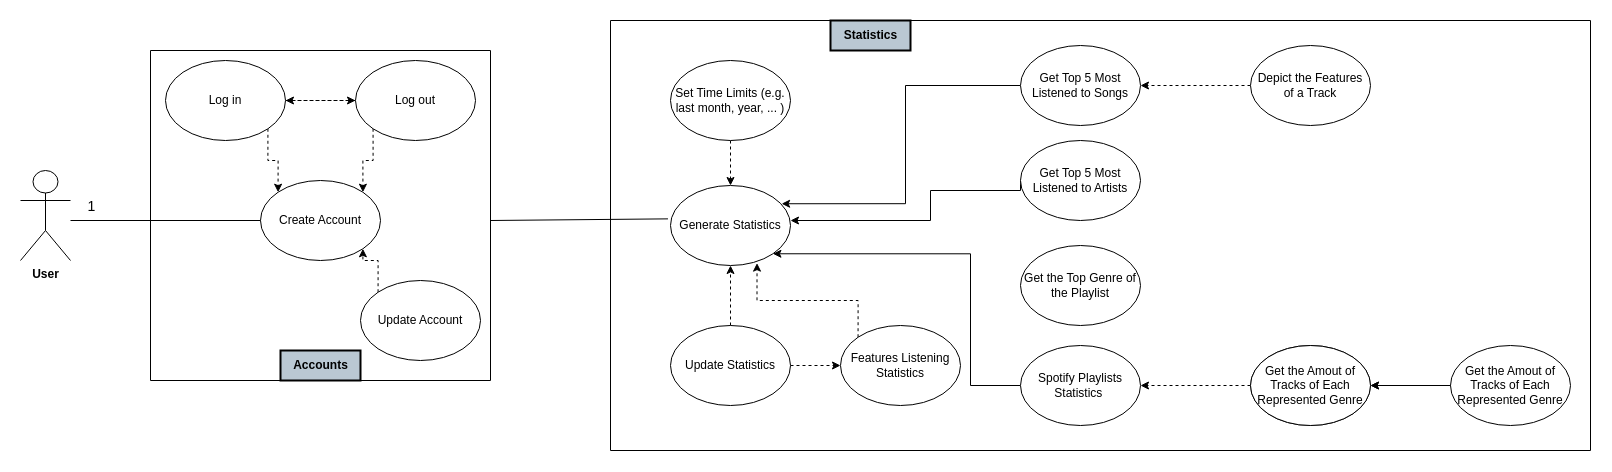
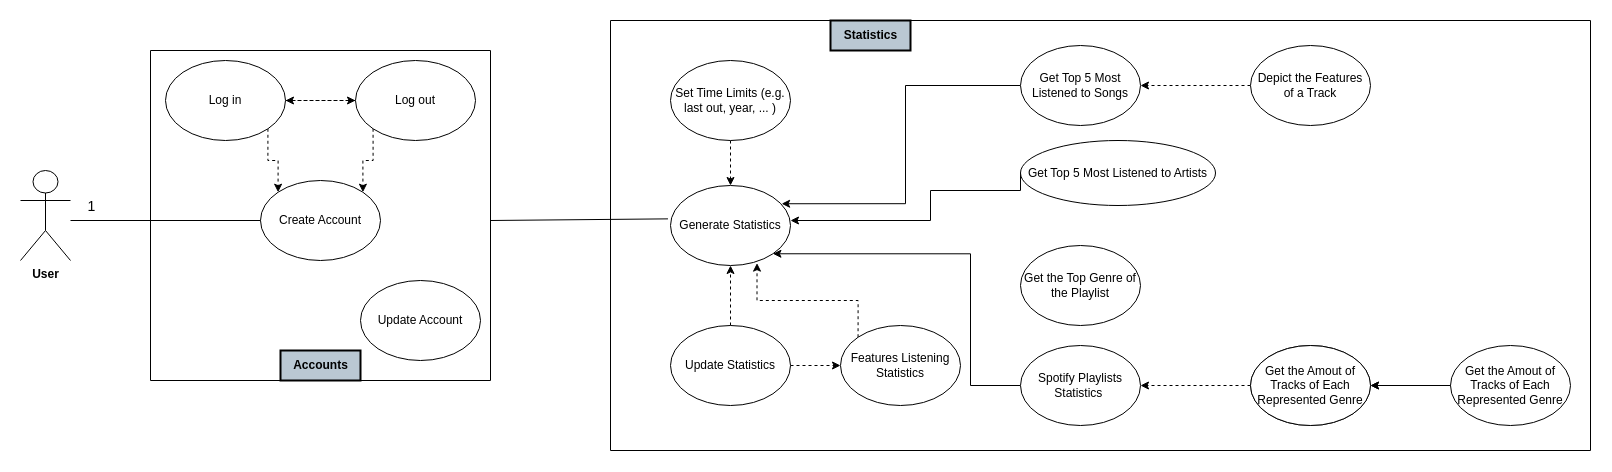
(731, 101) -> (731, 101)
(1081, 181) -> (1118, 173)
(378, 267) -> none
